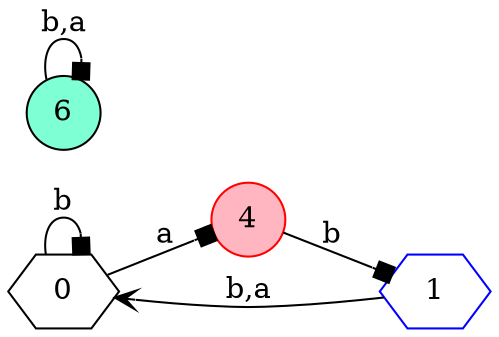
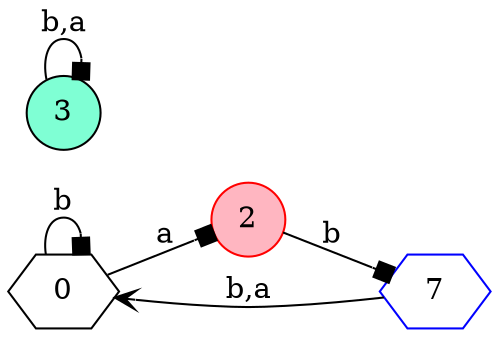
(64, 113) -> (64, 113)
(248, 220) -> (248, 220)
(435, 291) -> (435, 291)
